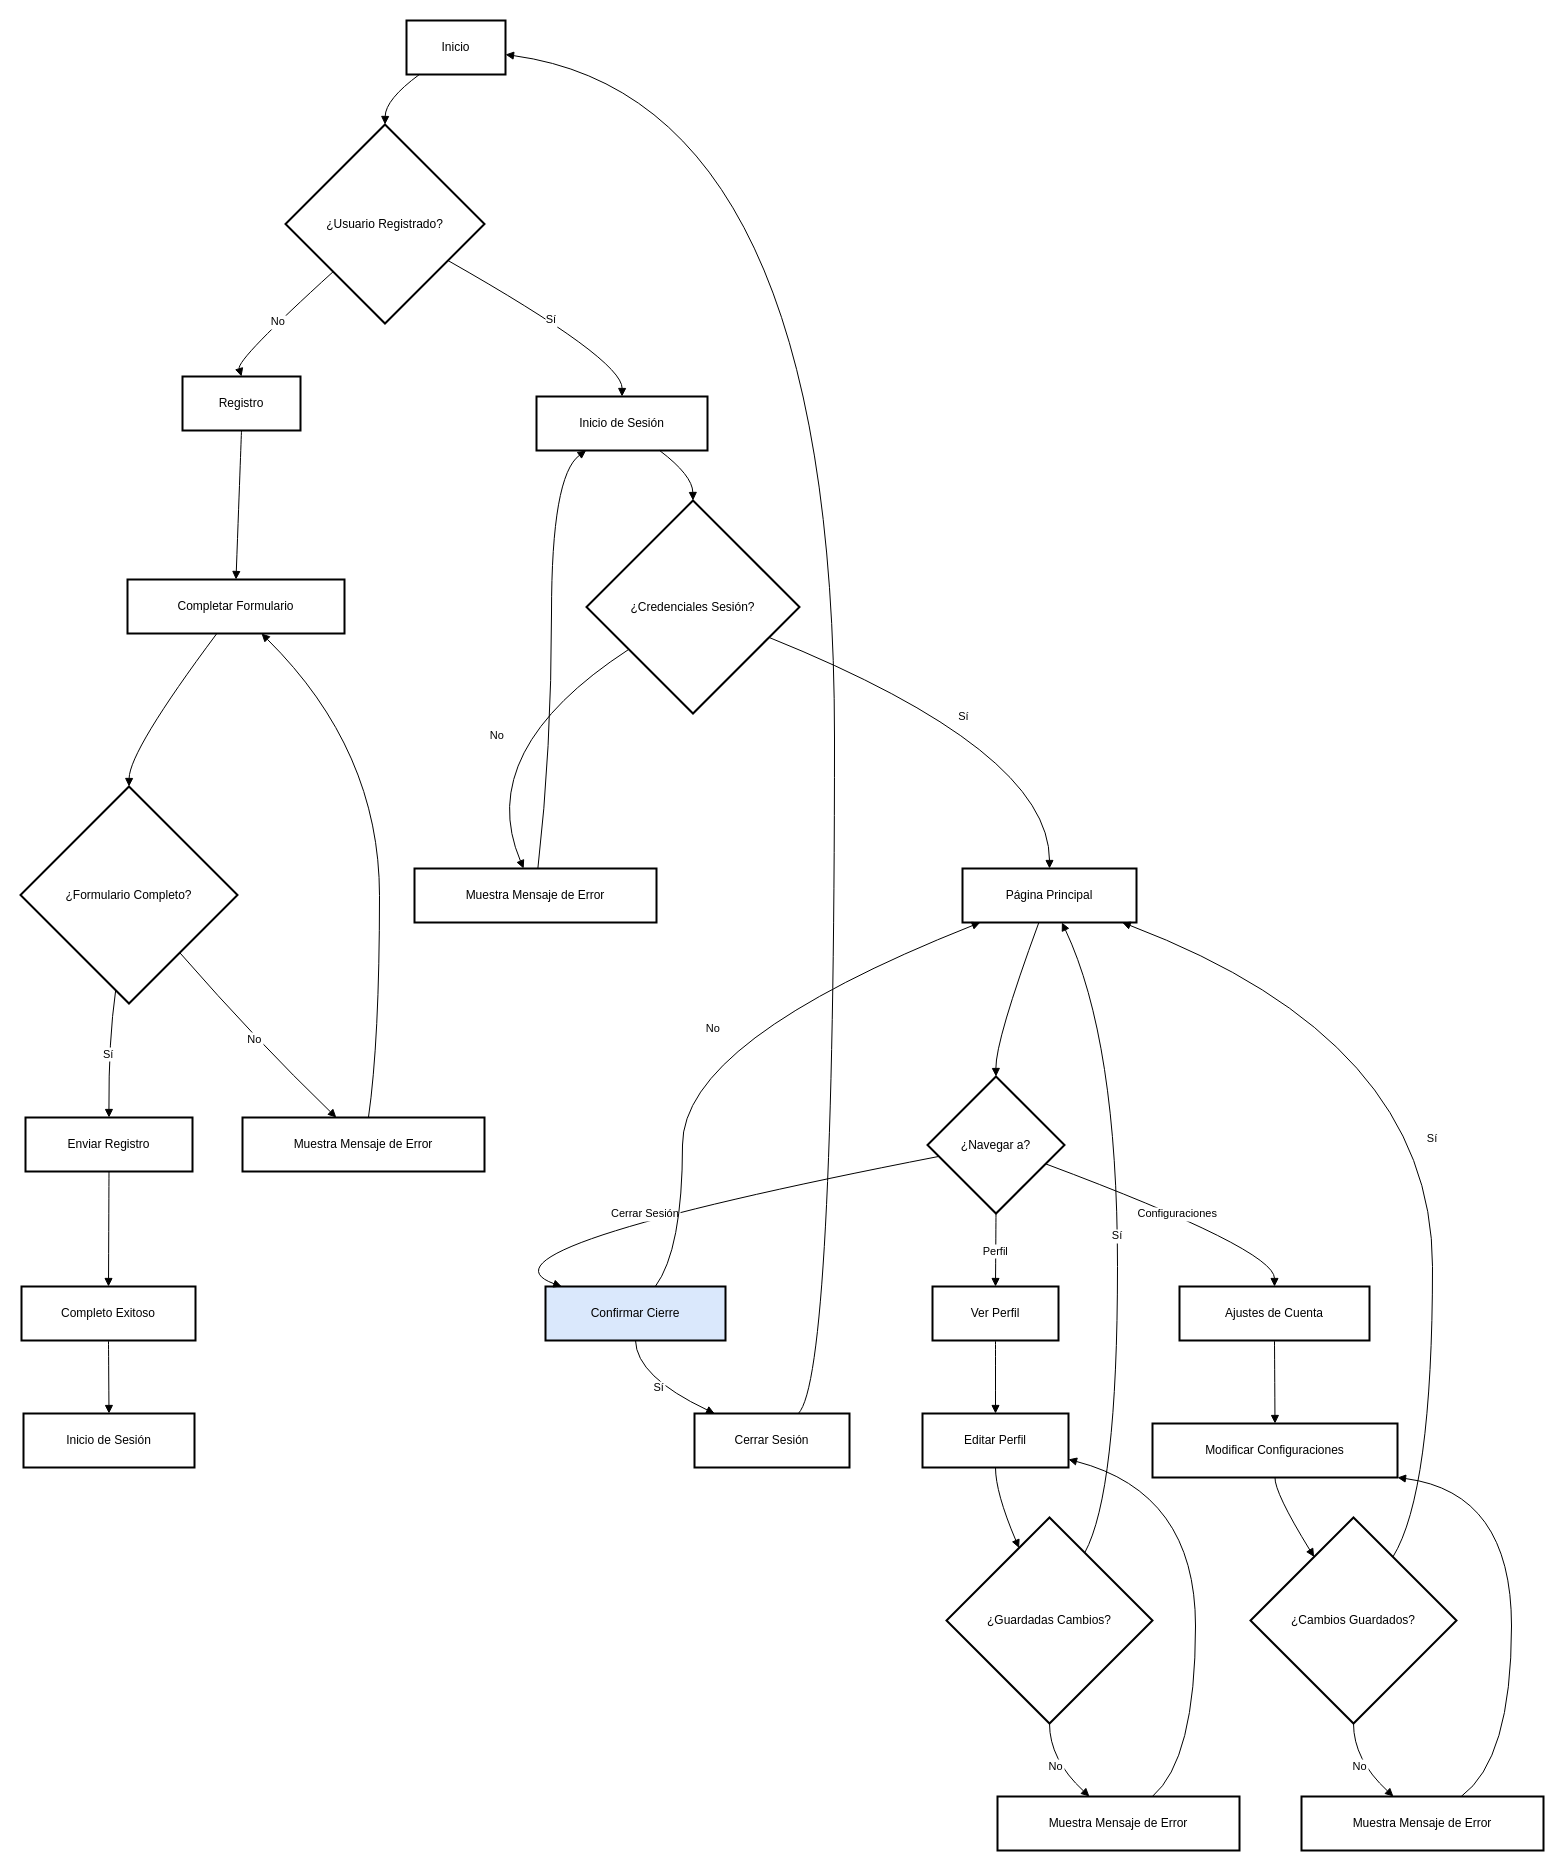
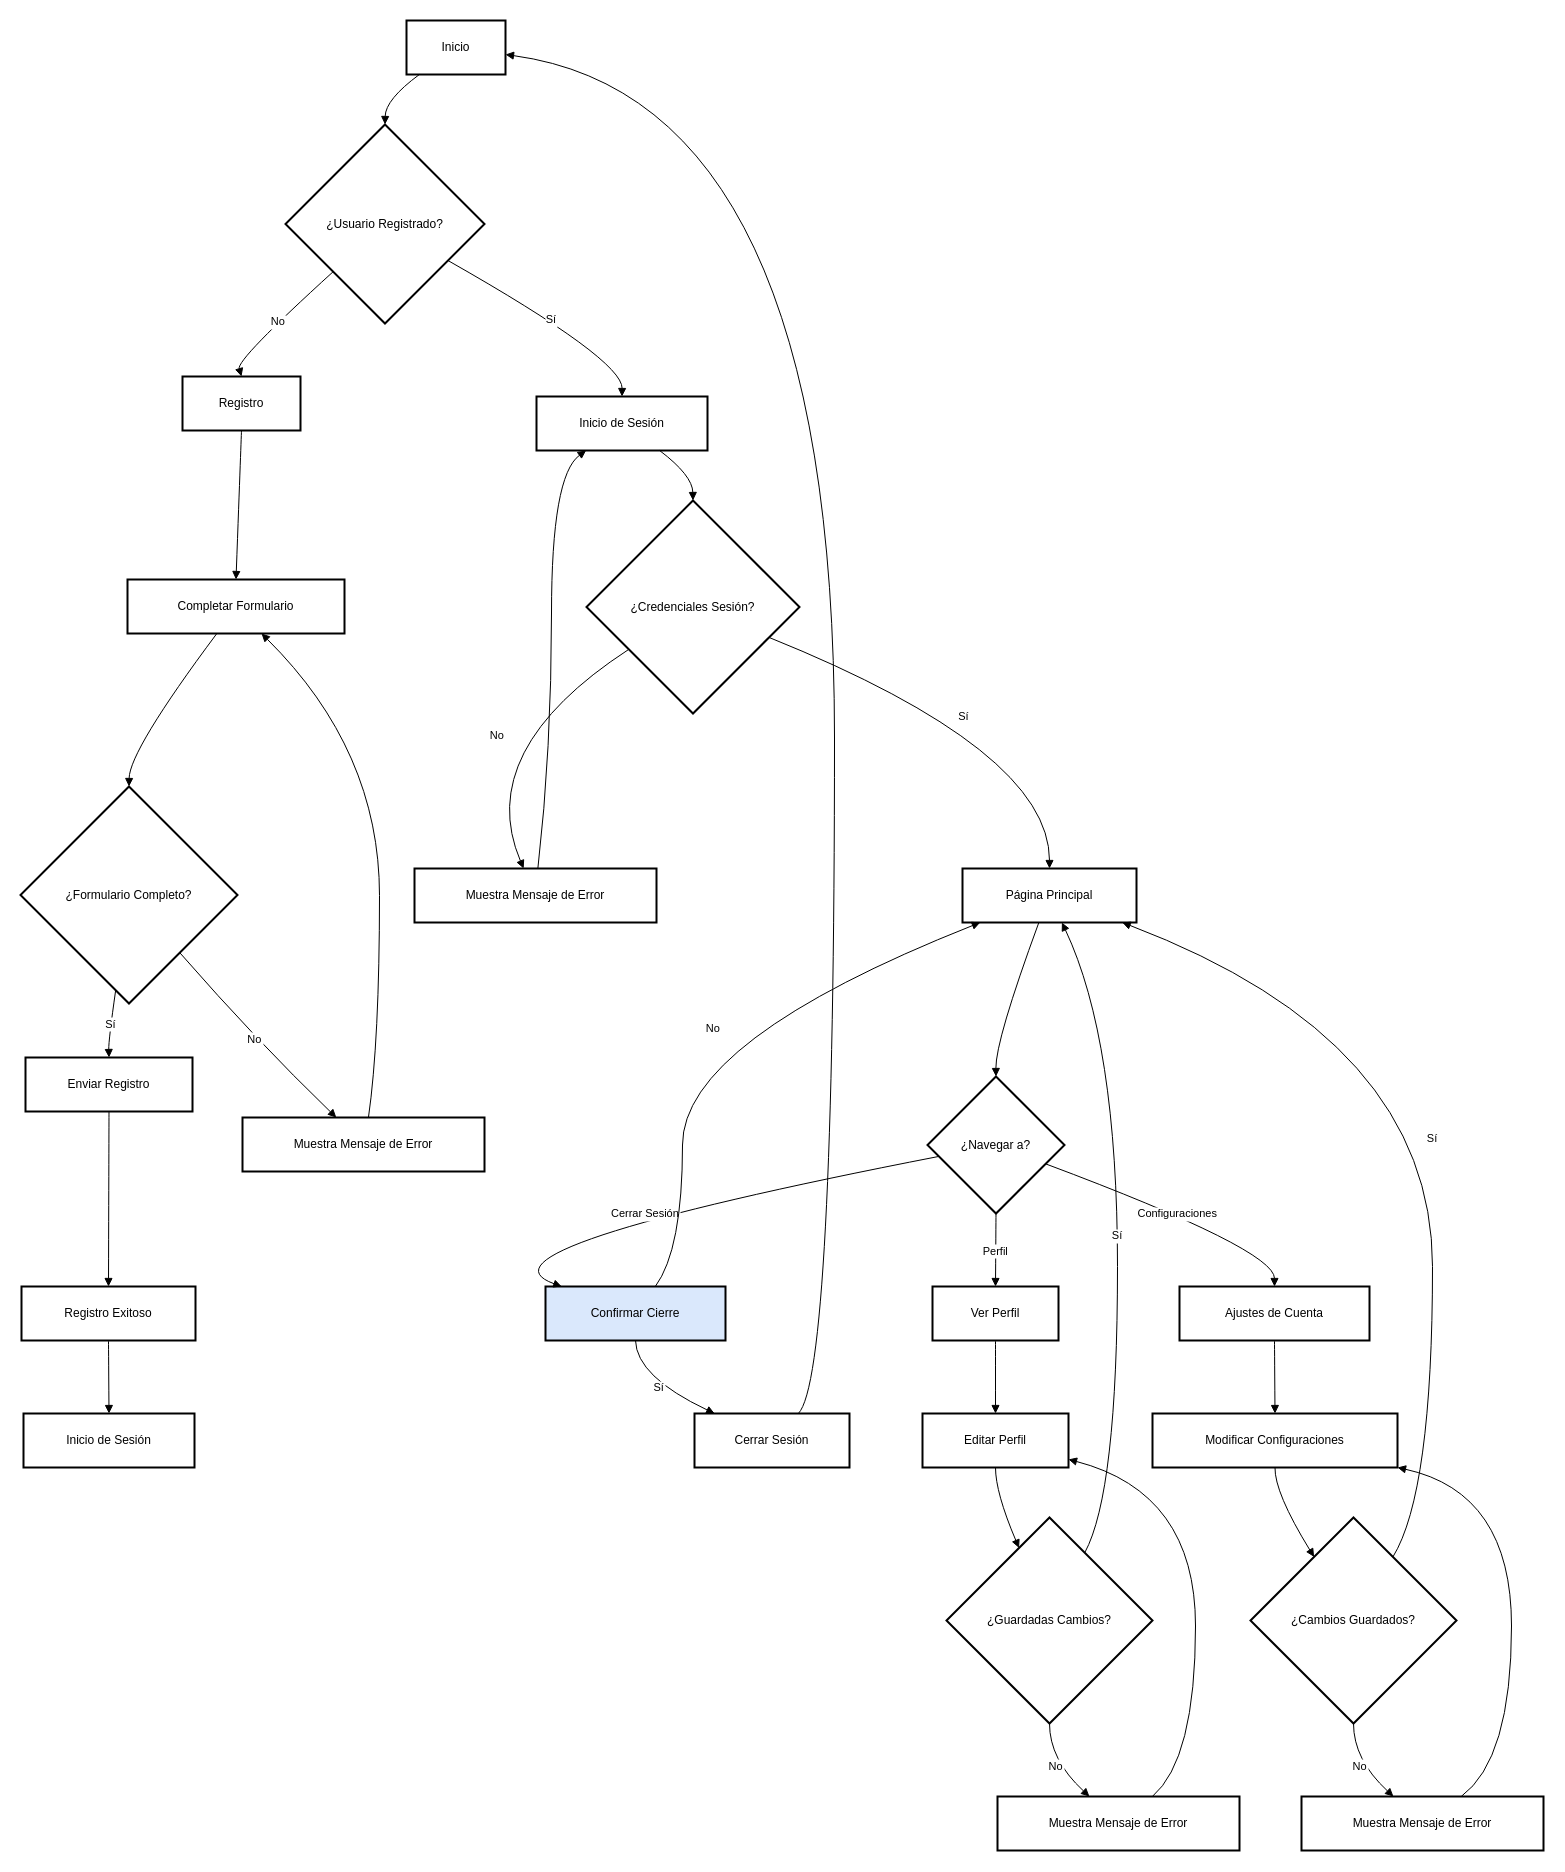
(109, 1145) -> (109, 1085)
(109, 1314) -> (109, 1314)
(1275, 1451) -> (1275, 1441)
